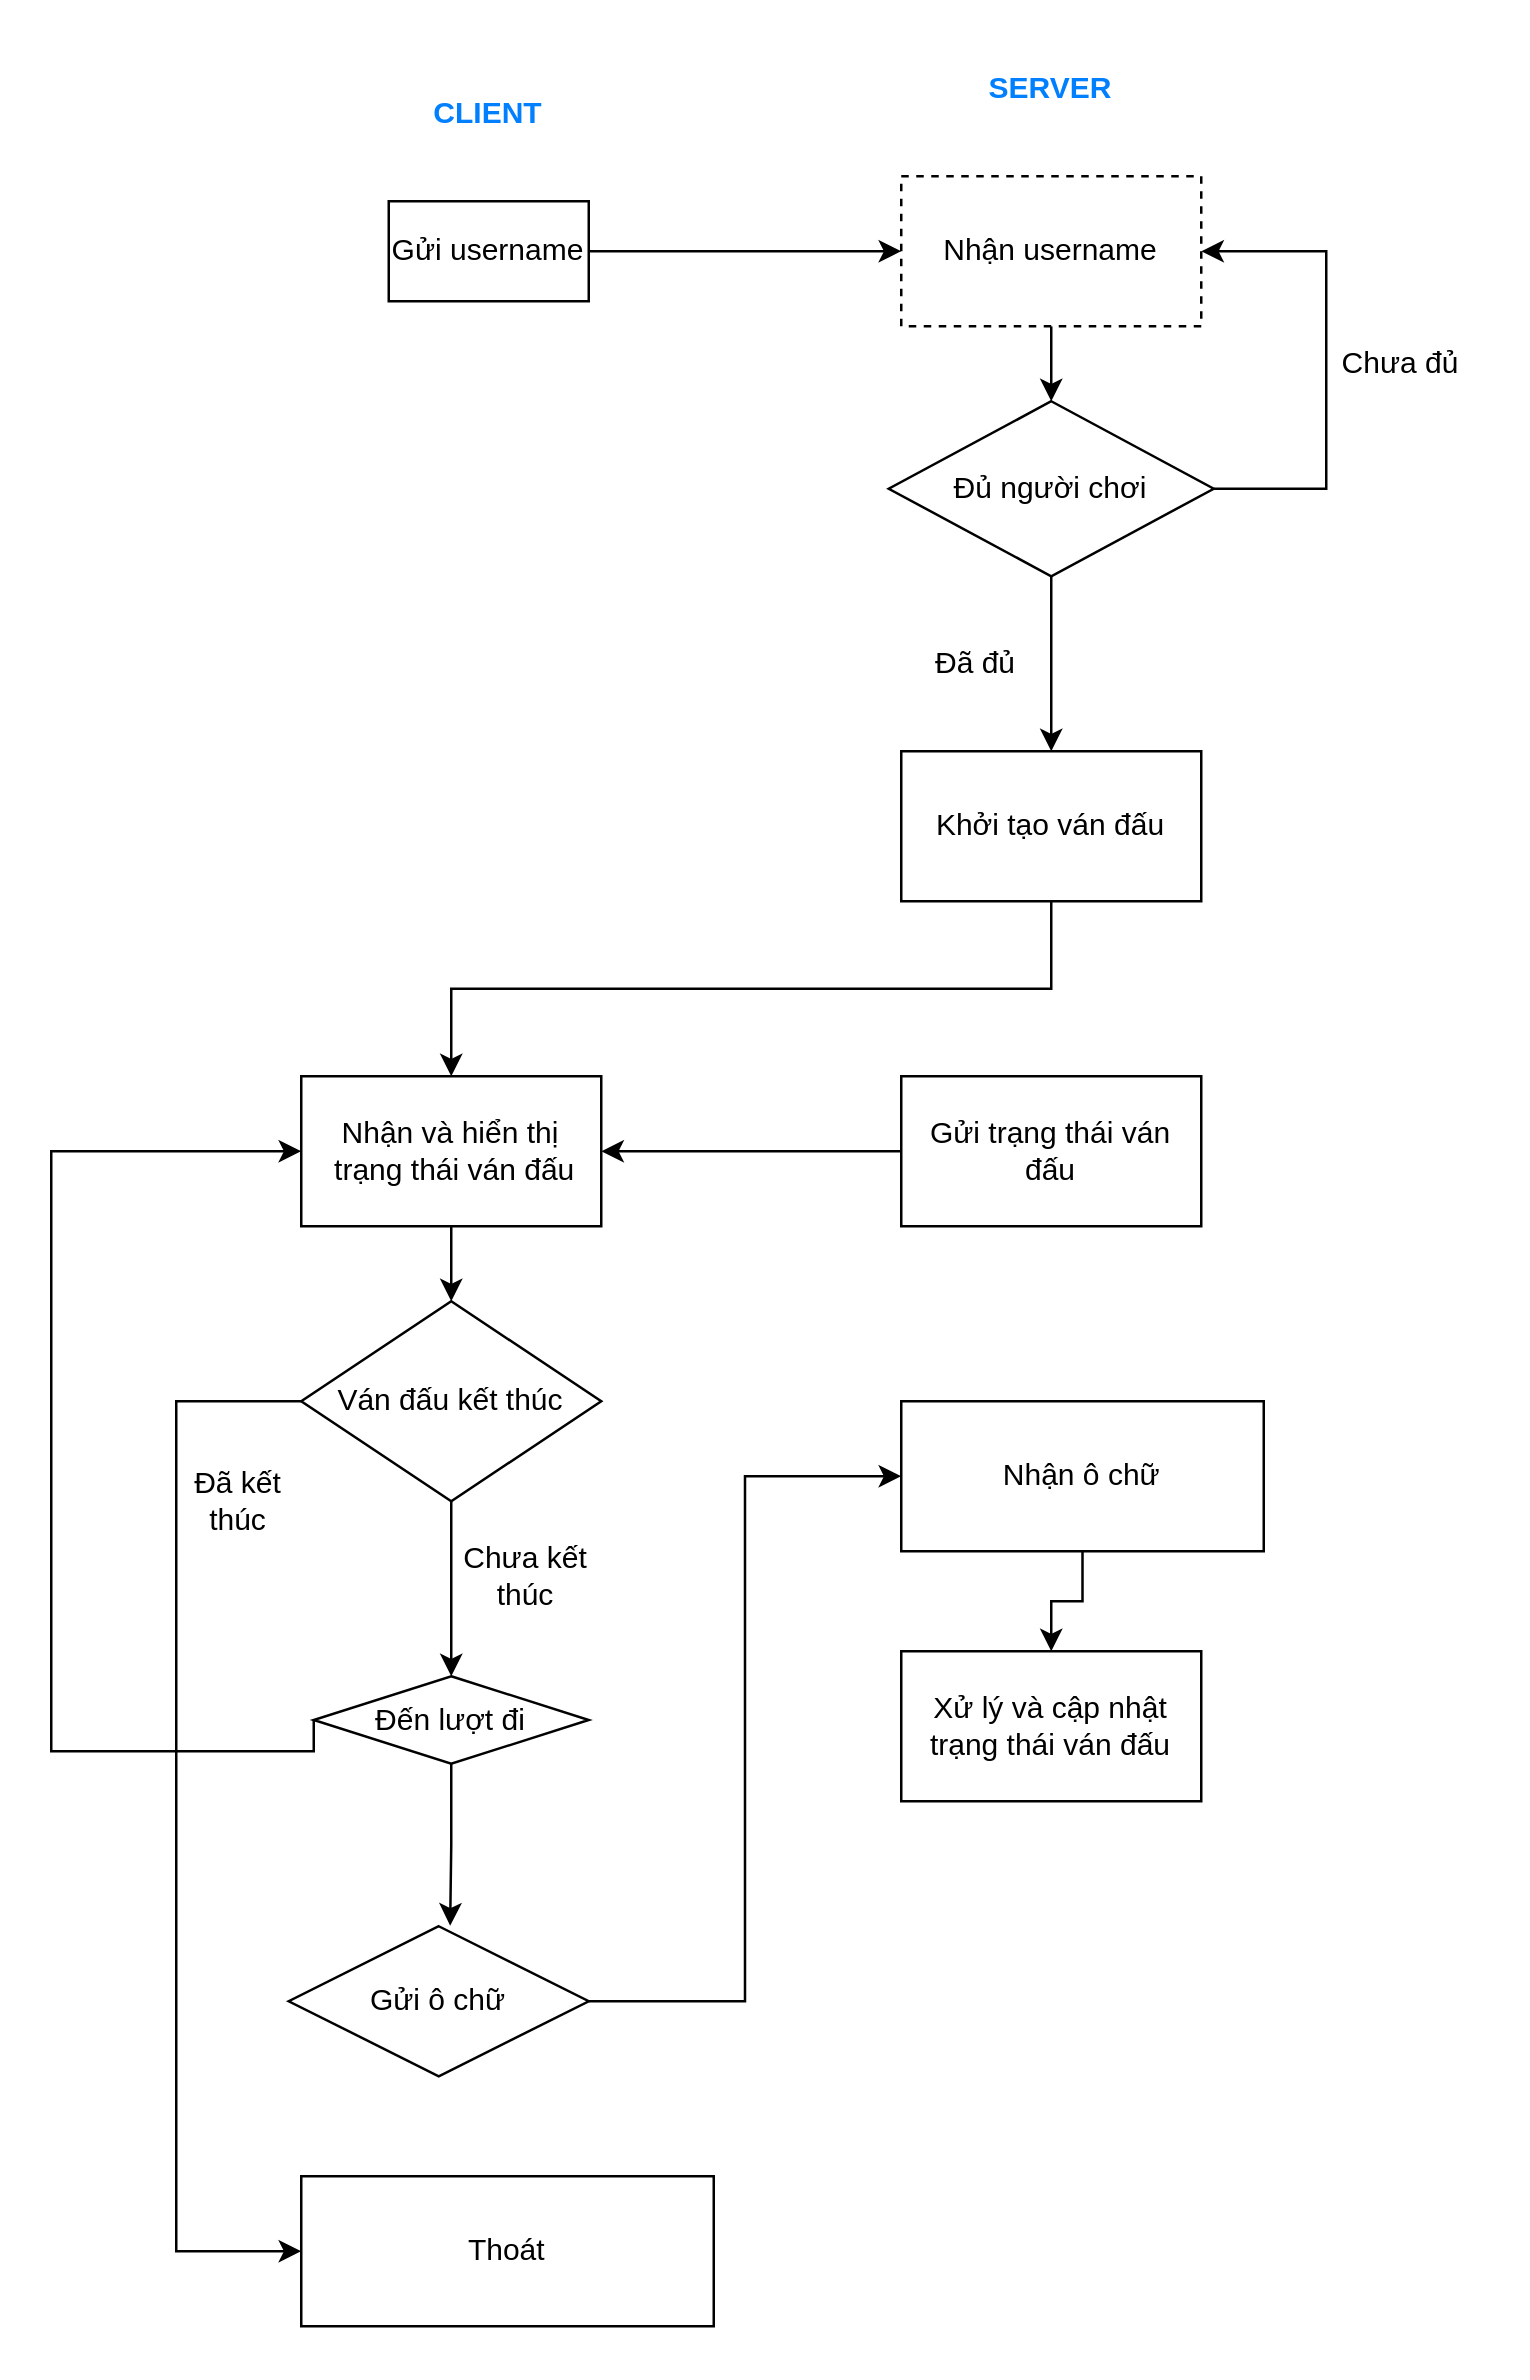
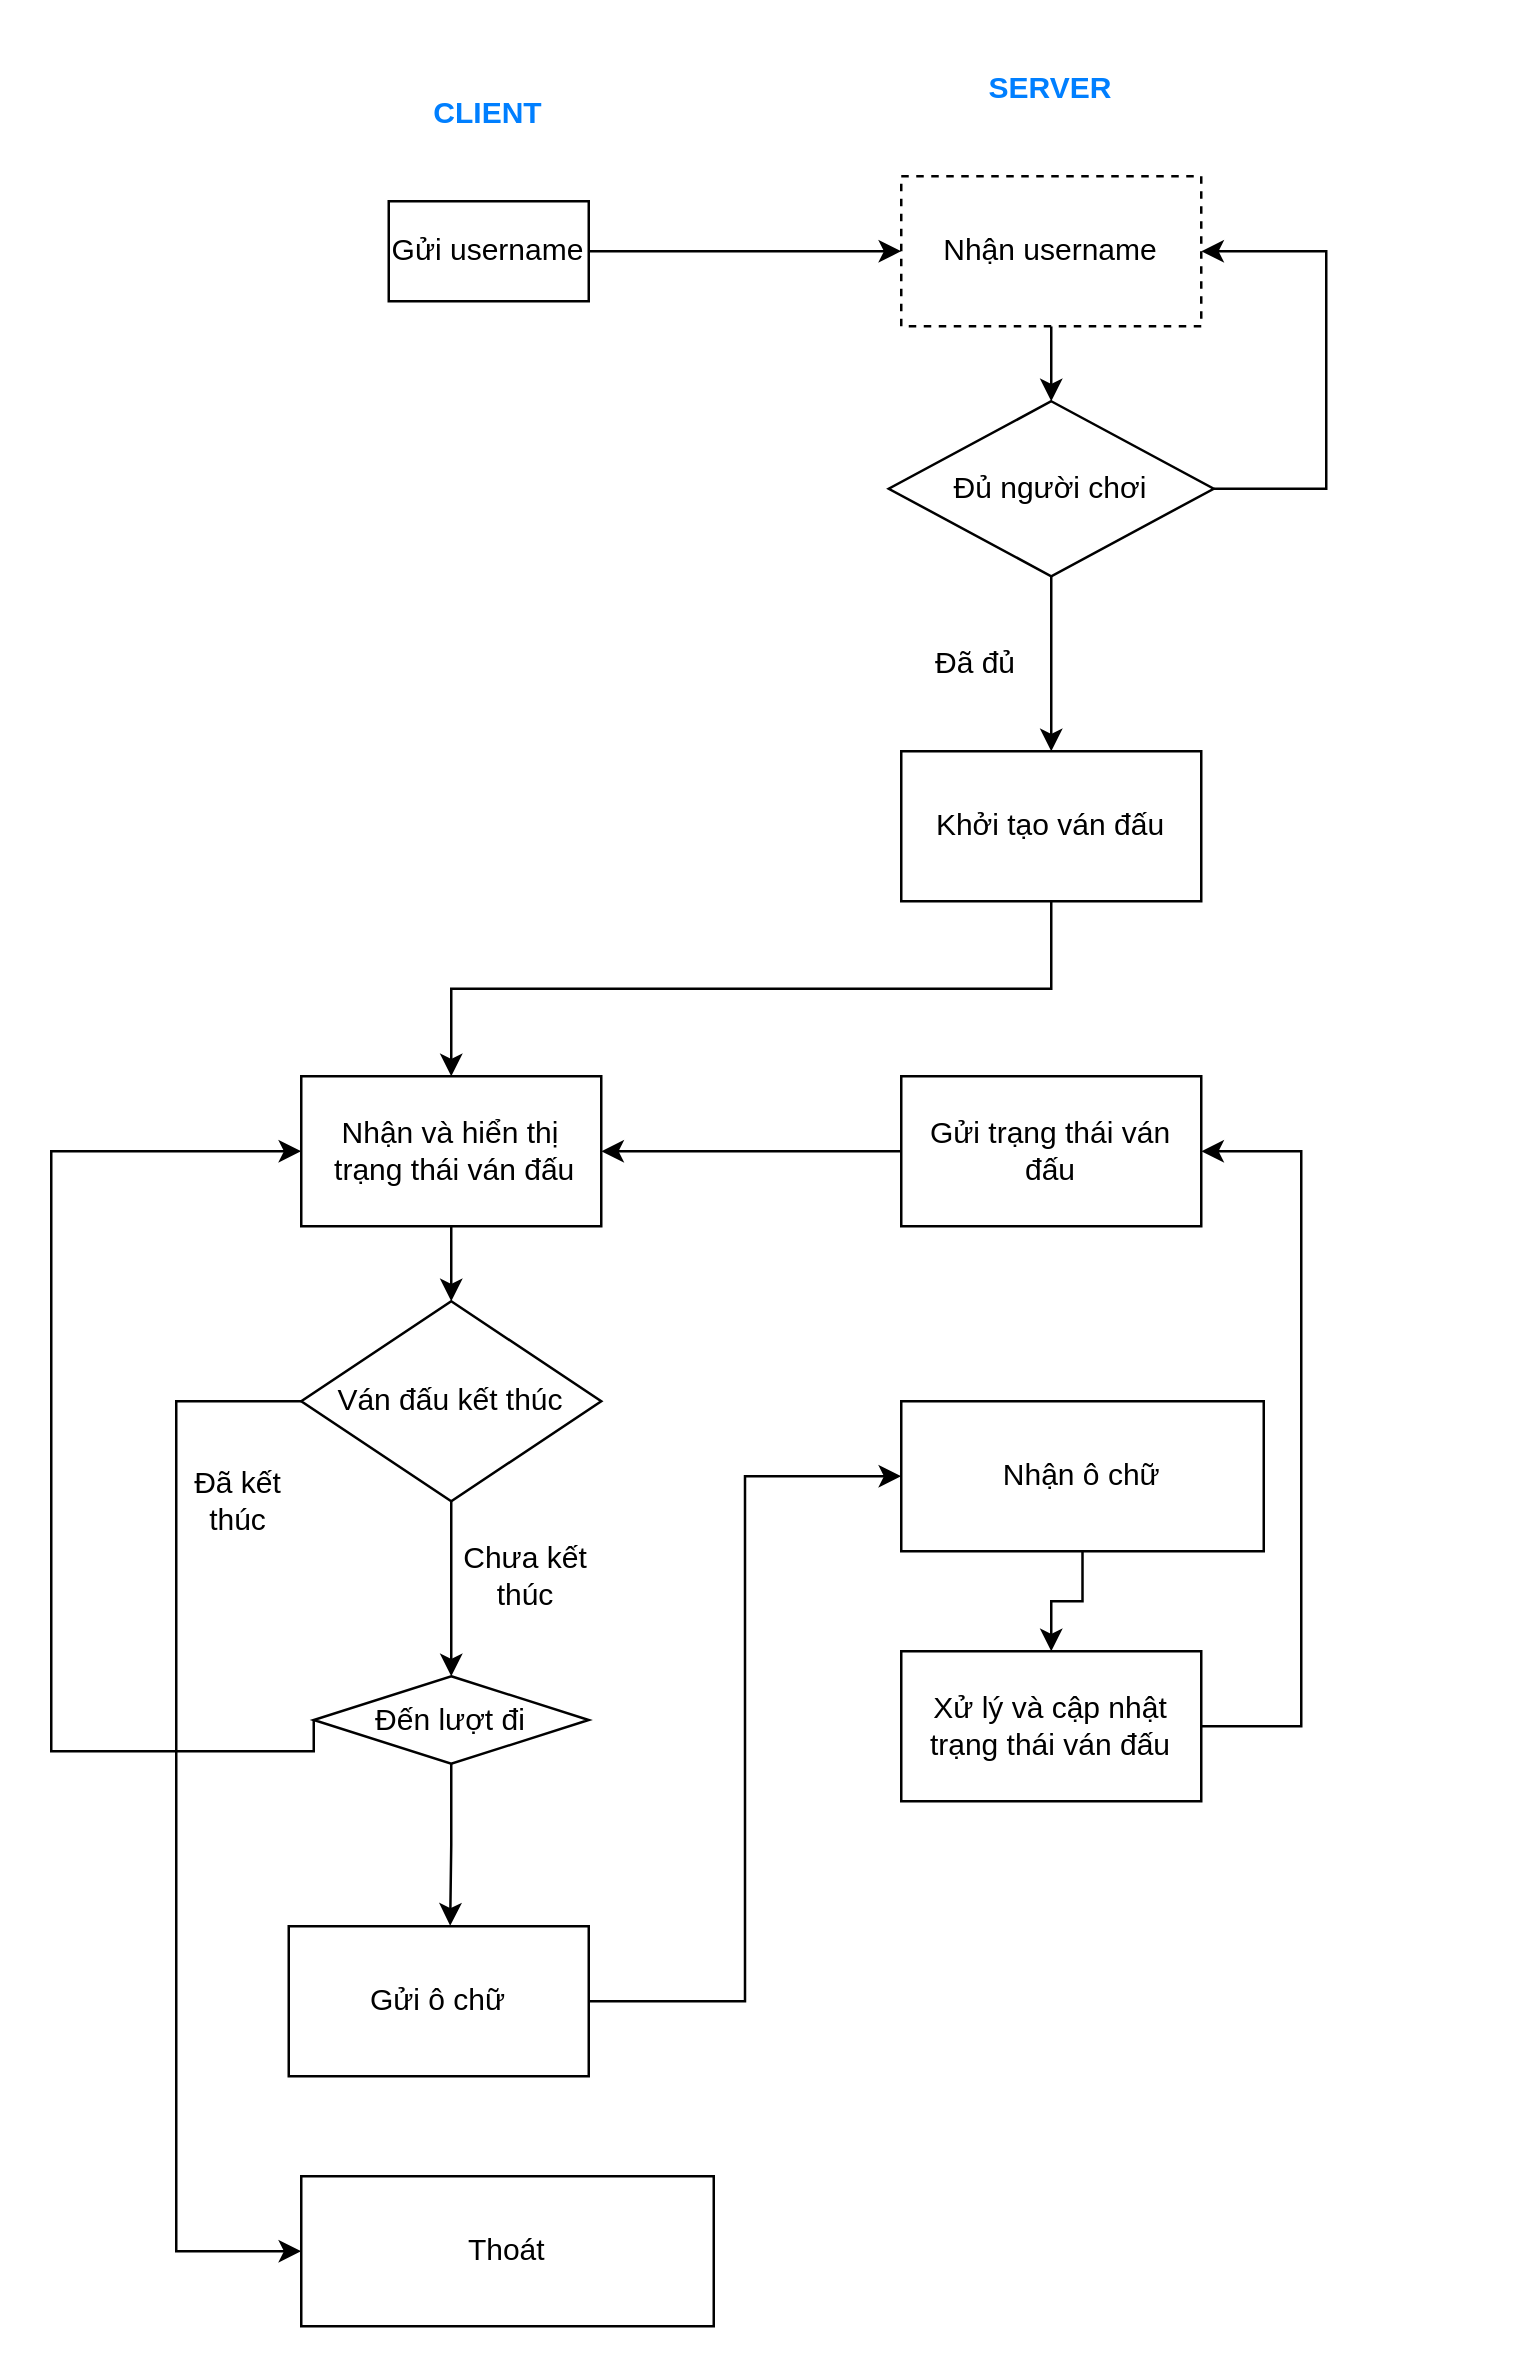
(1401, 364) -> none
none -> (1301, 1447)
(439, 2001) -> (439, 2001)
